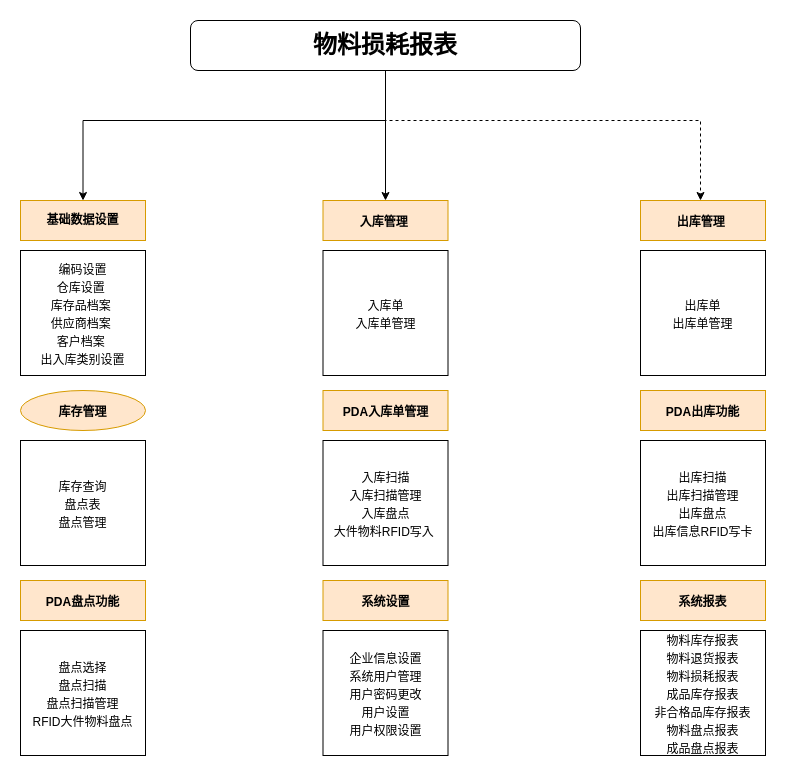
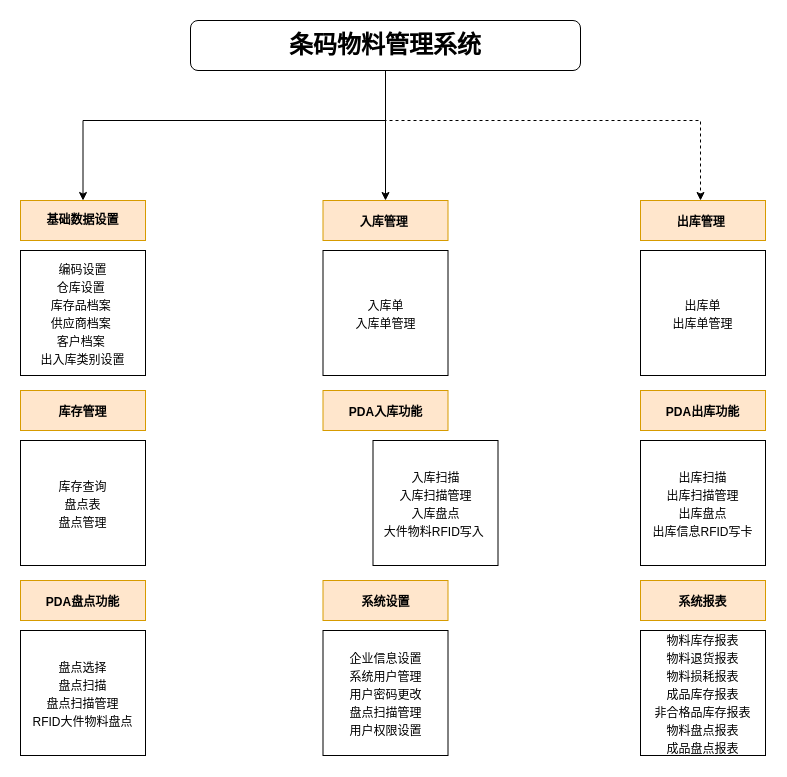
(386, 46) -> (386, 46)
(83, 411) -> (83, 411)
(386, 411) -> (386, 411)
(386, 503) -> (436, 503)
(386, 694) -> (386, 694)
